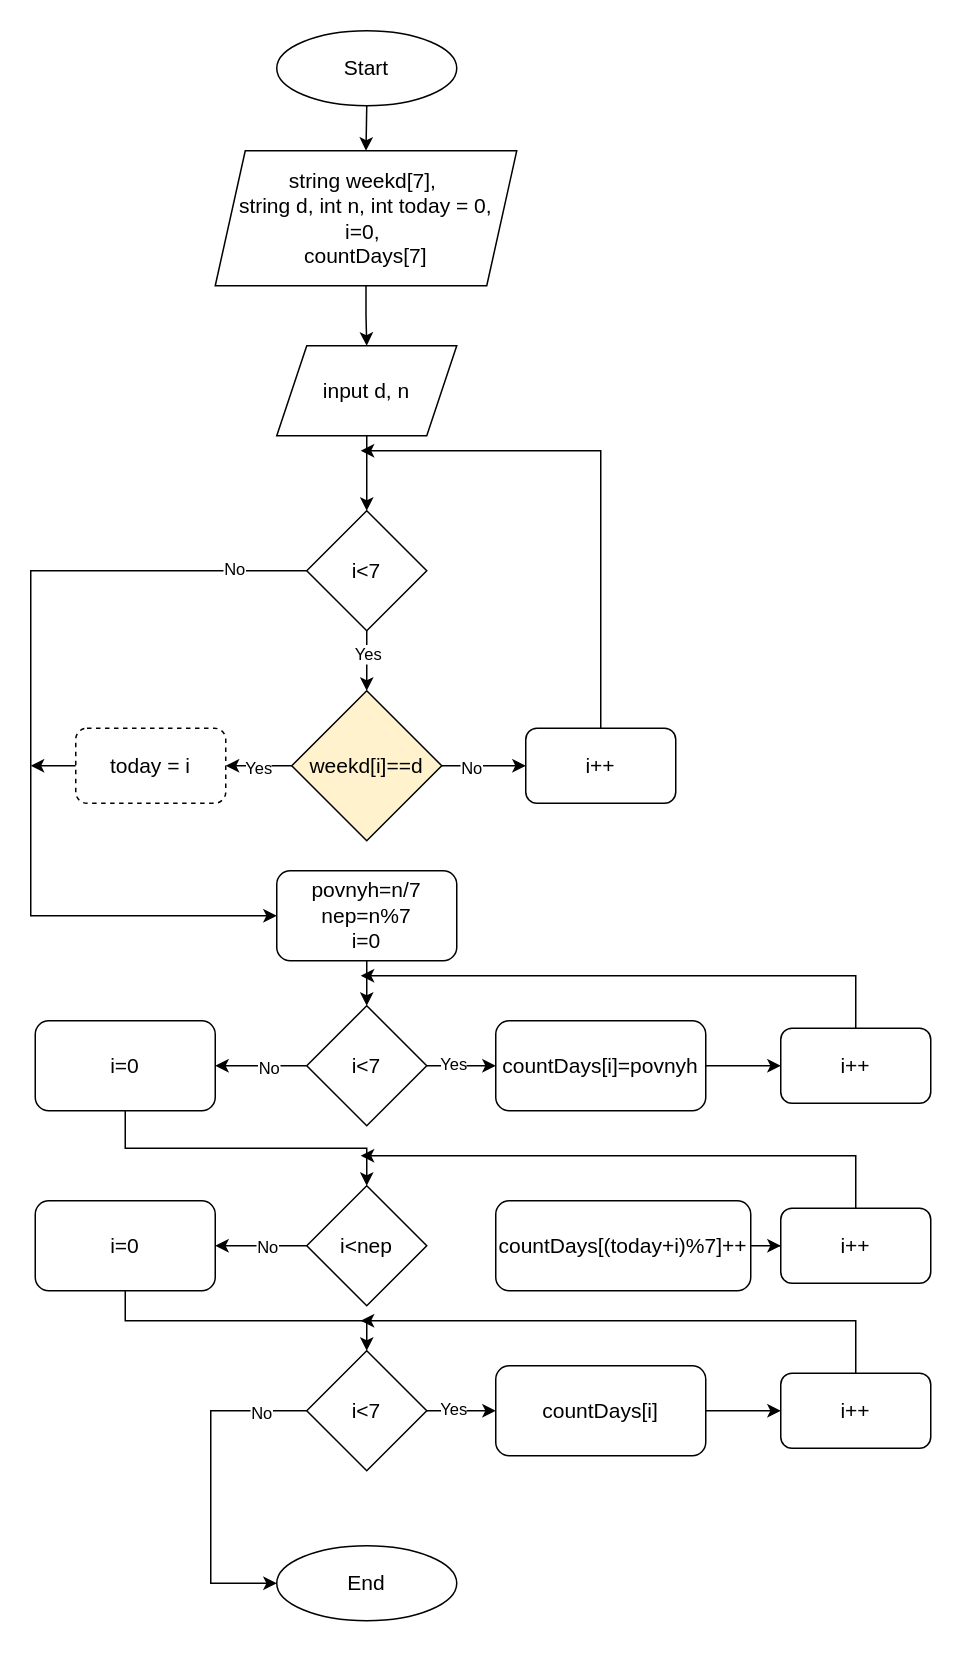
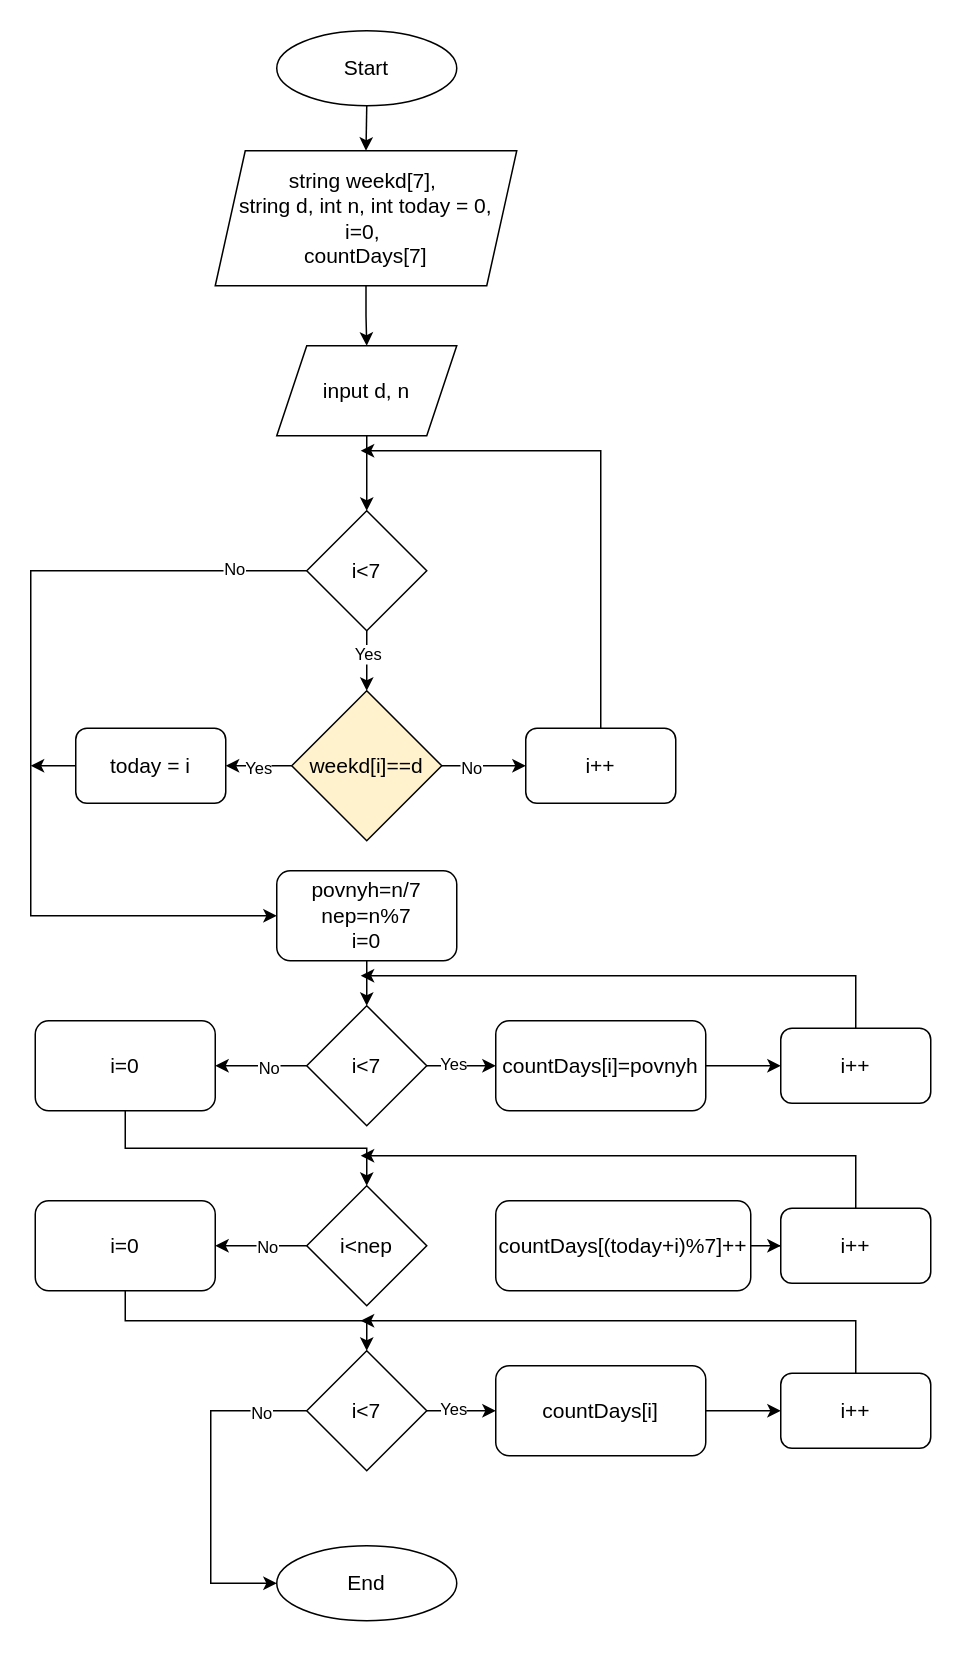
(151, 766) -> (151, 766)
